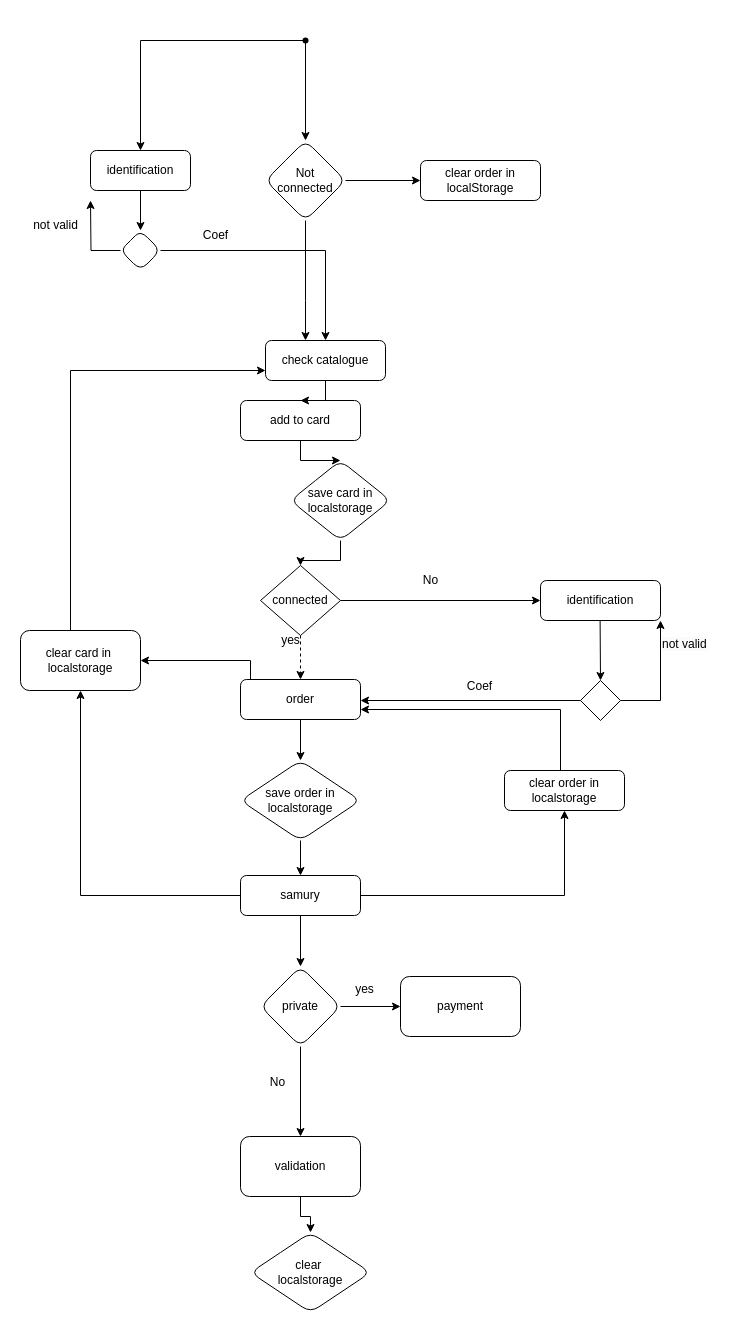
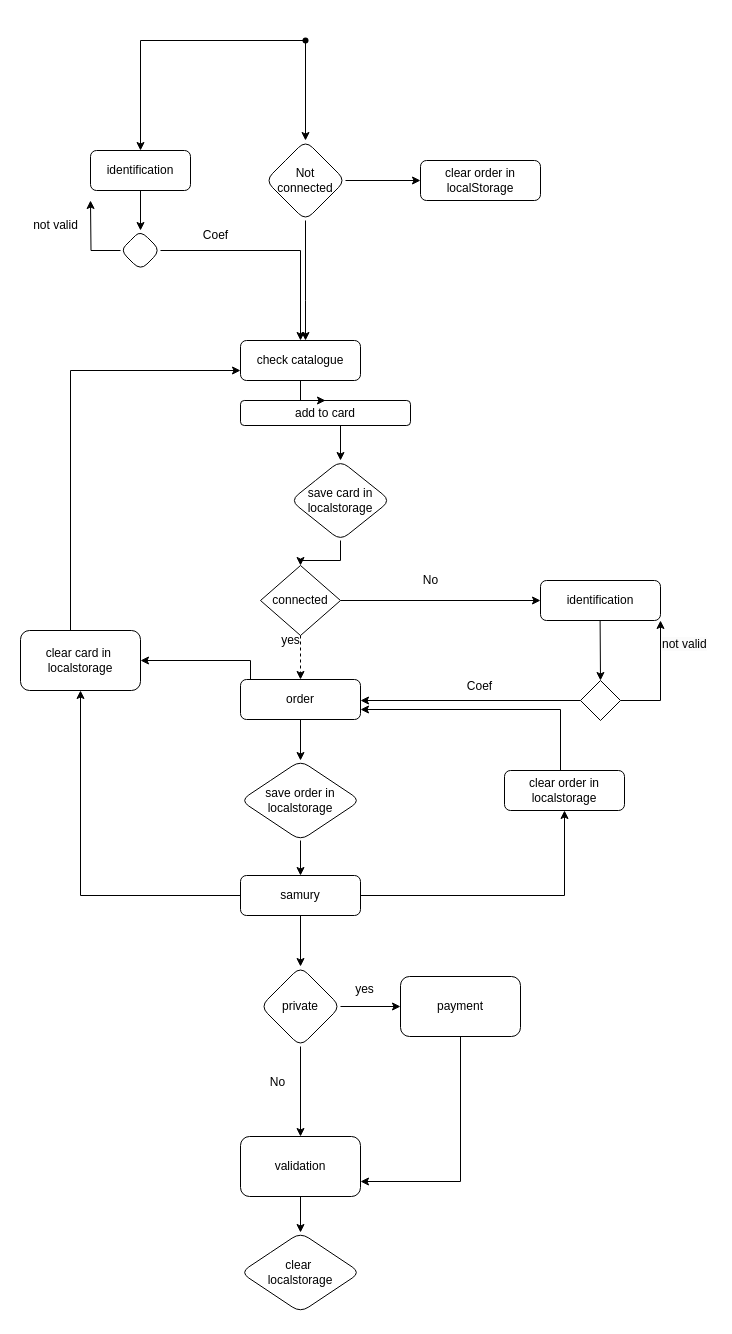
(326, 361) -> (301, 361)
(301, 421) -> (326, 413)
none -> (461, 1156)
(311, 1273) -> (301, 1273)
